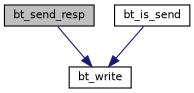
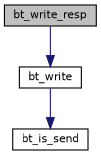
(49, 15) -> (50, 15)
(130, 42) -> (50, 103)
